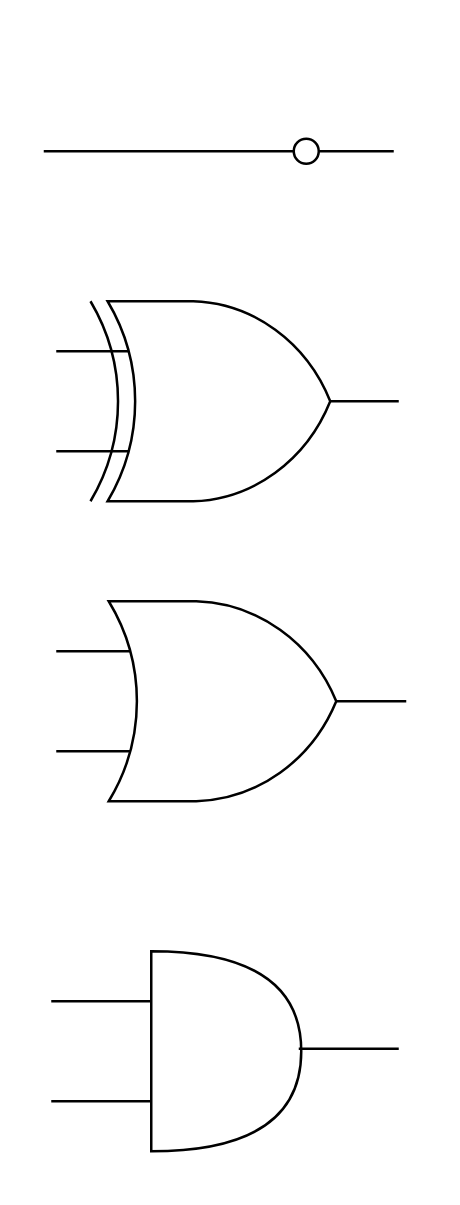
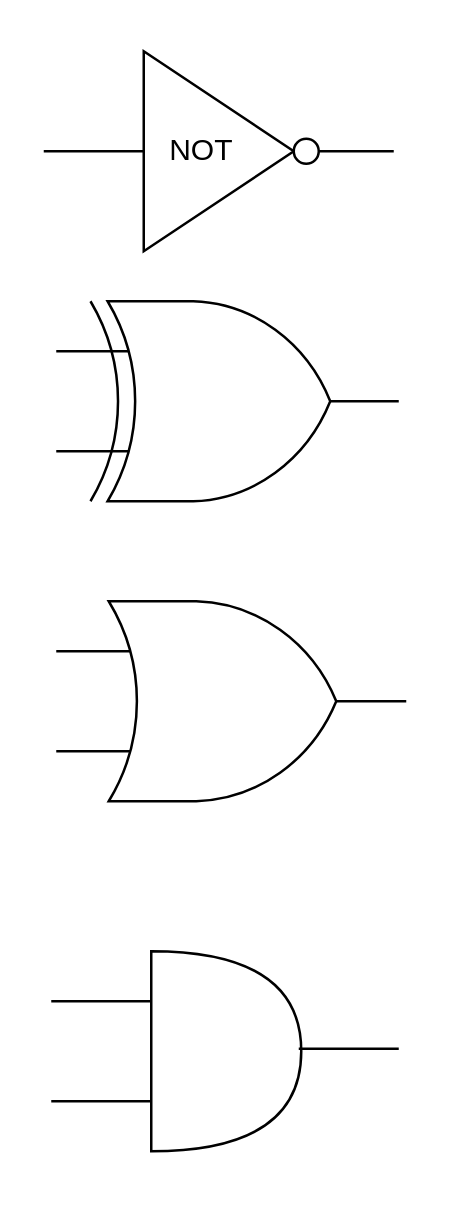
none -> (219, 151)
